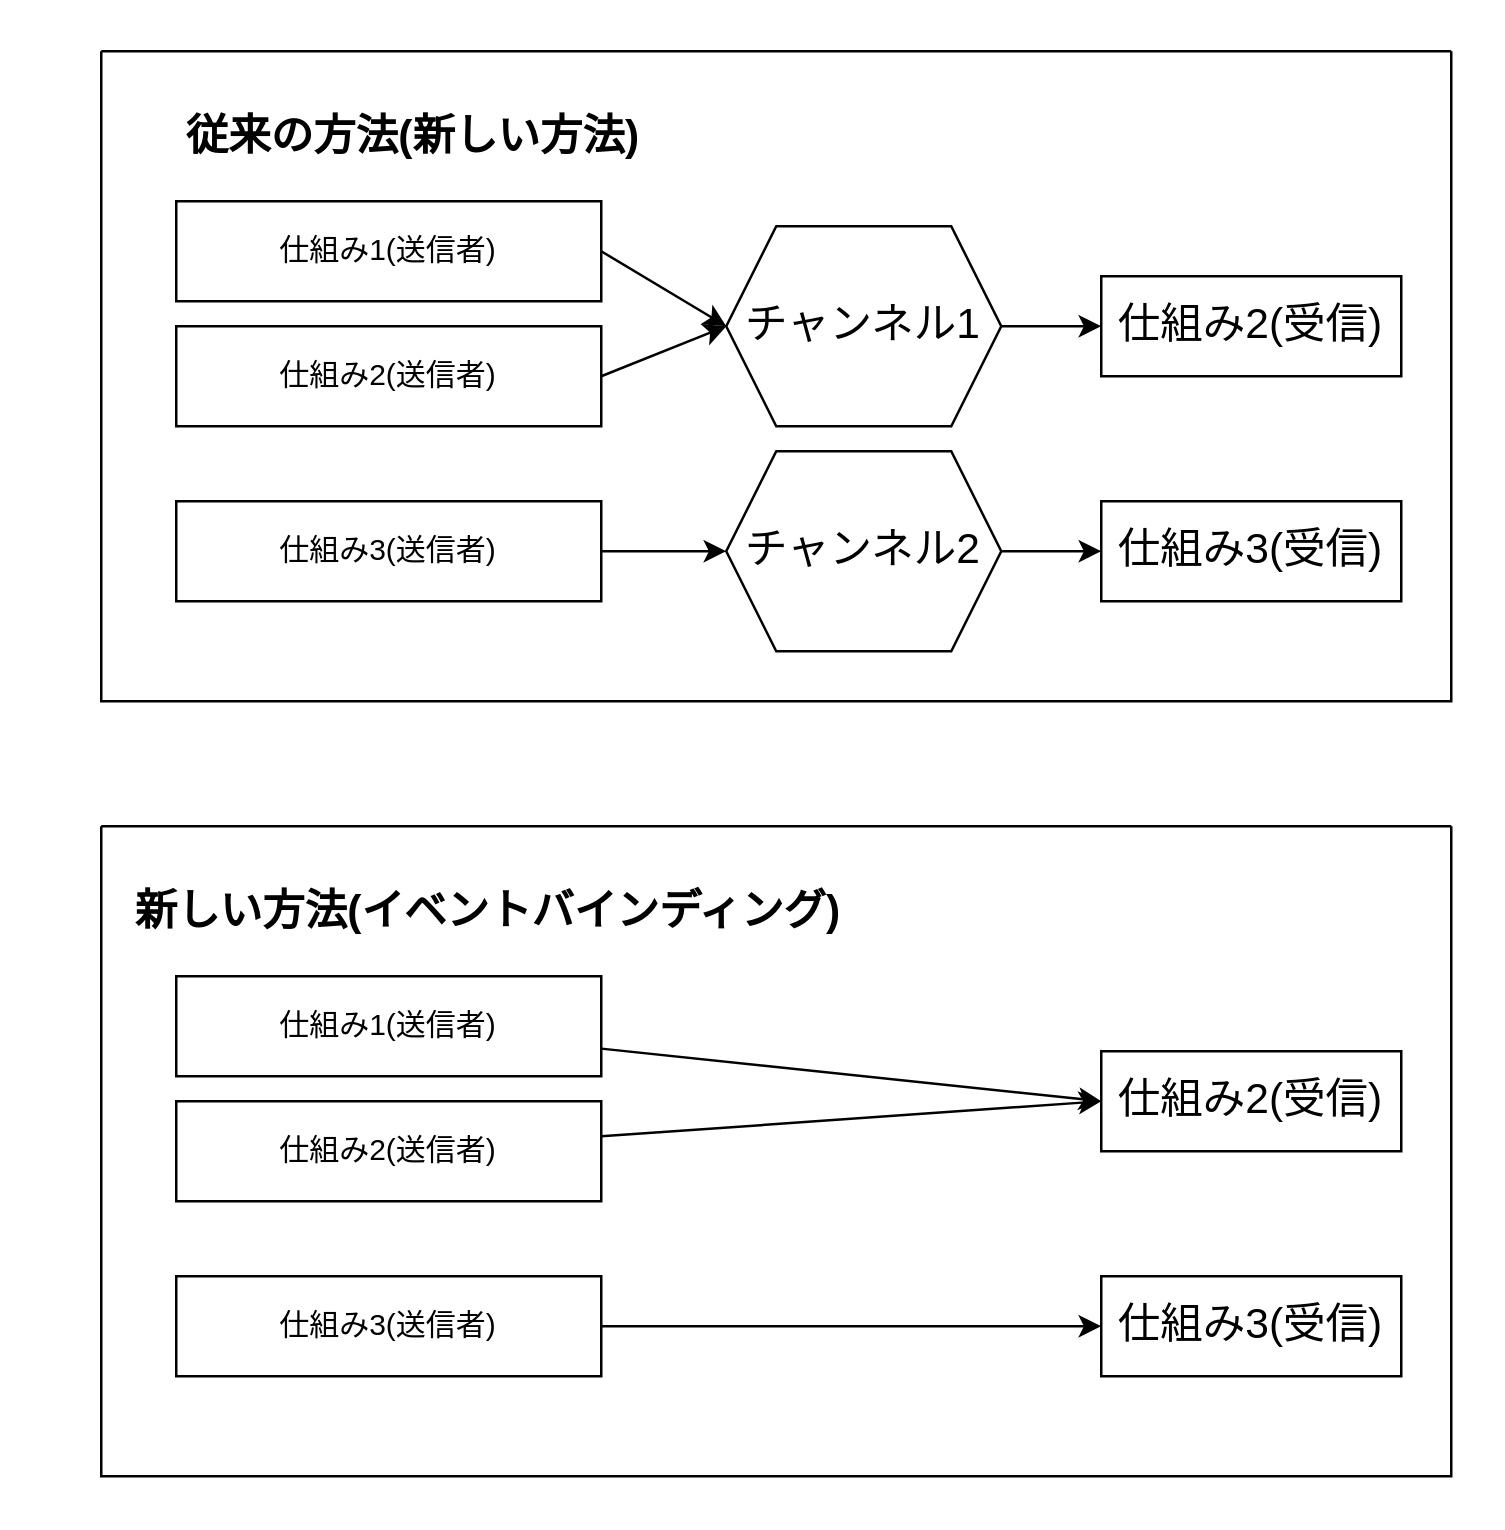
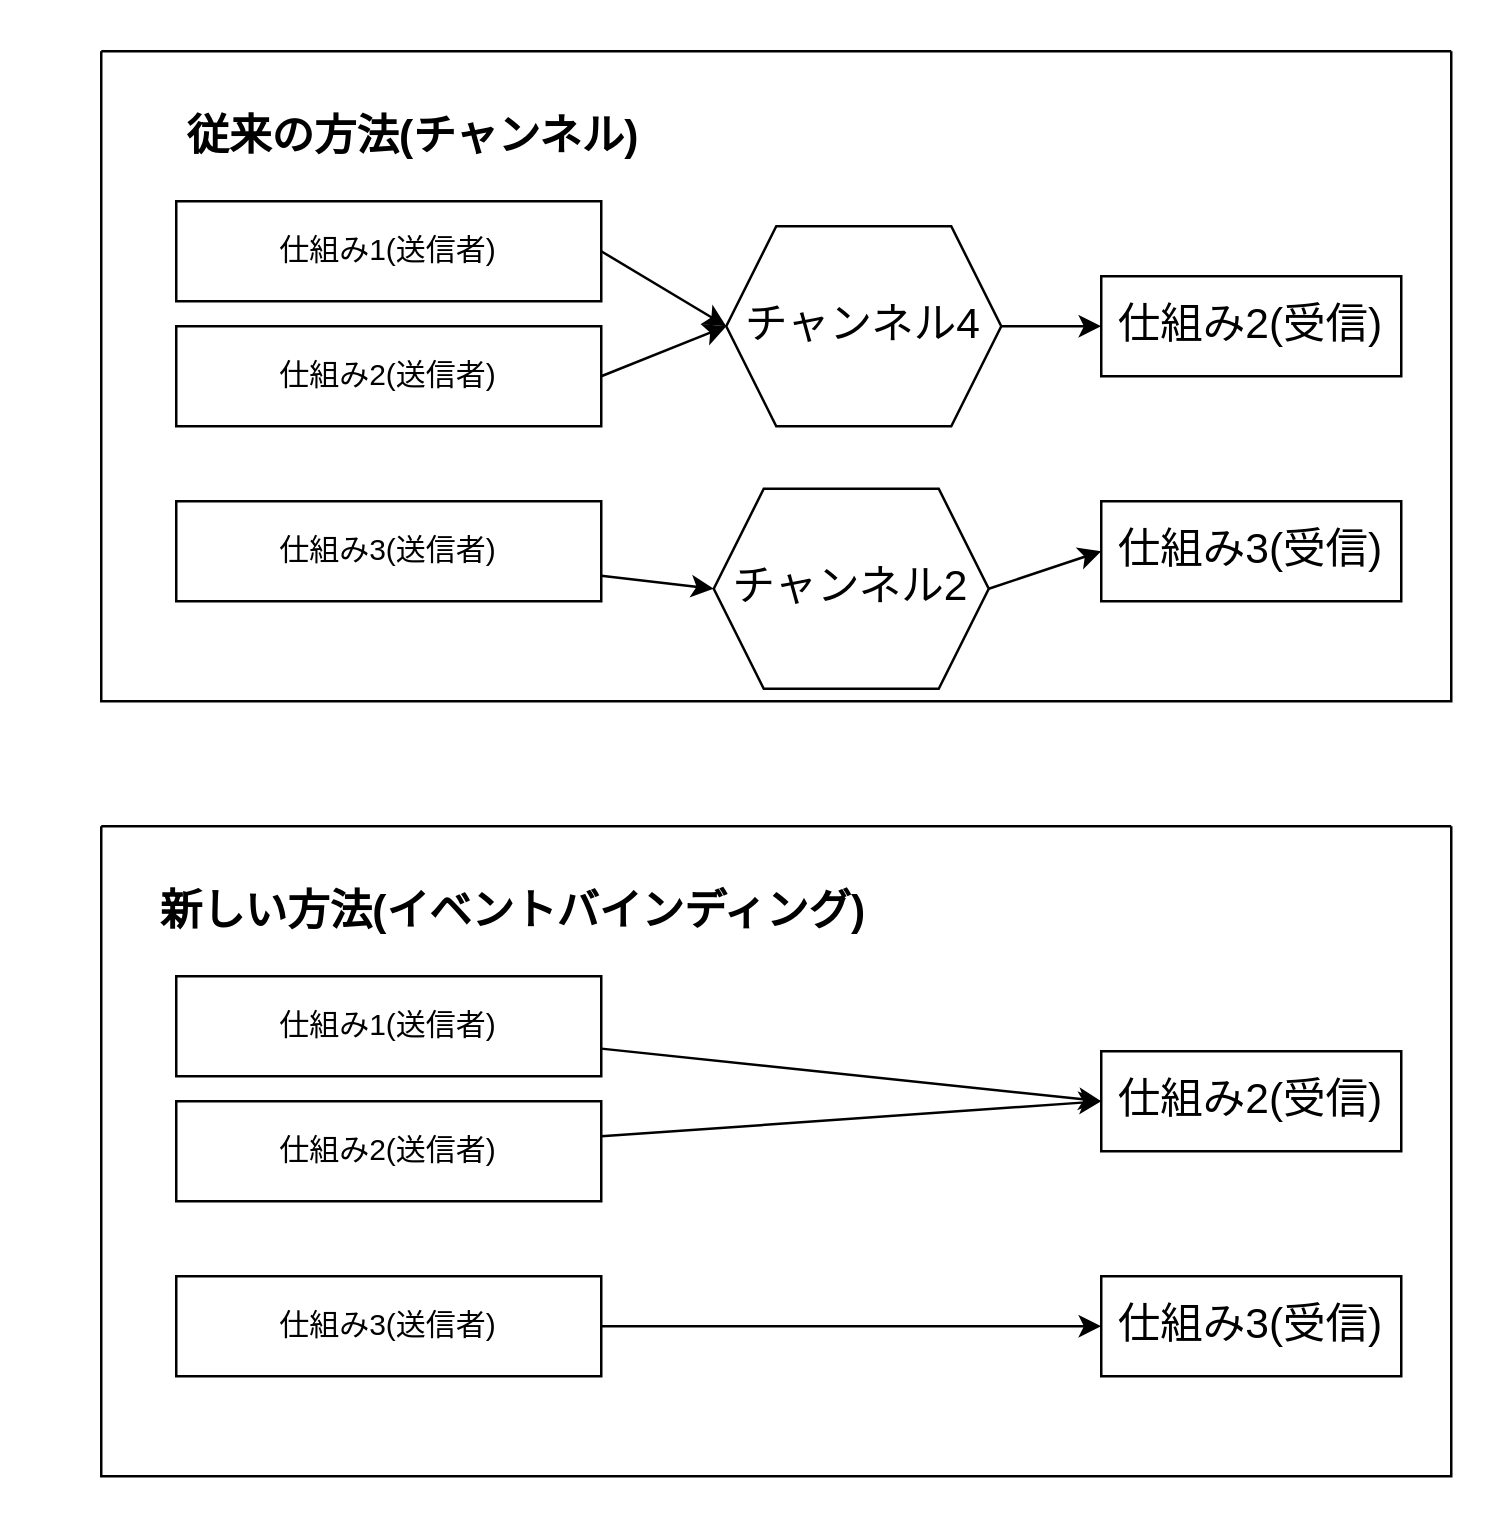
(414, 139) -> (414, 139)
(864, 326) -> (864, 326)
(864, 551) -> (851, 589)
(489, 914) -> (514, 914)
